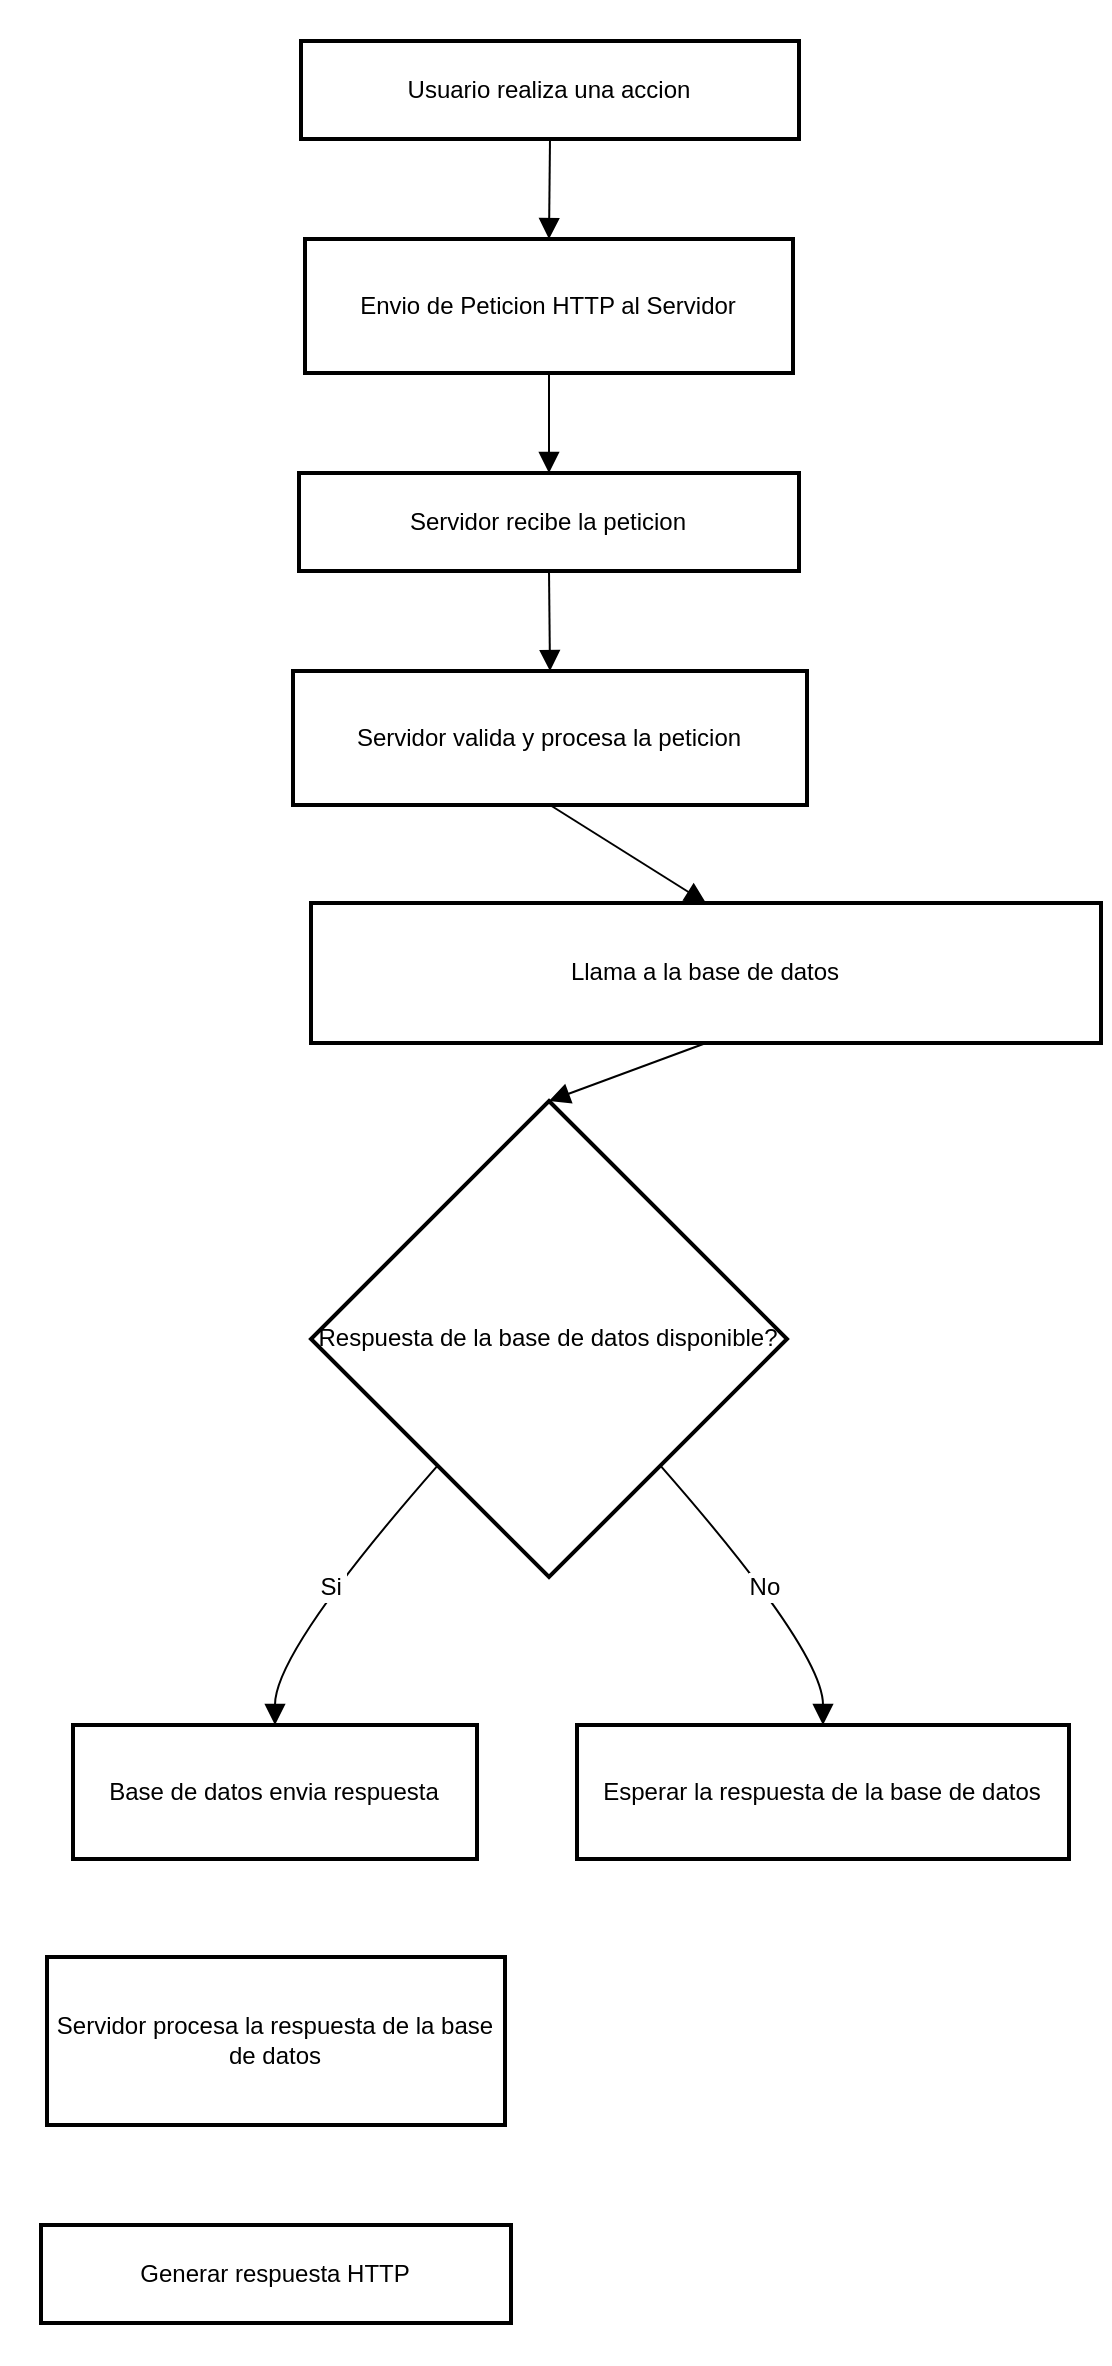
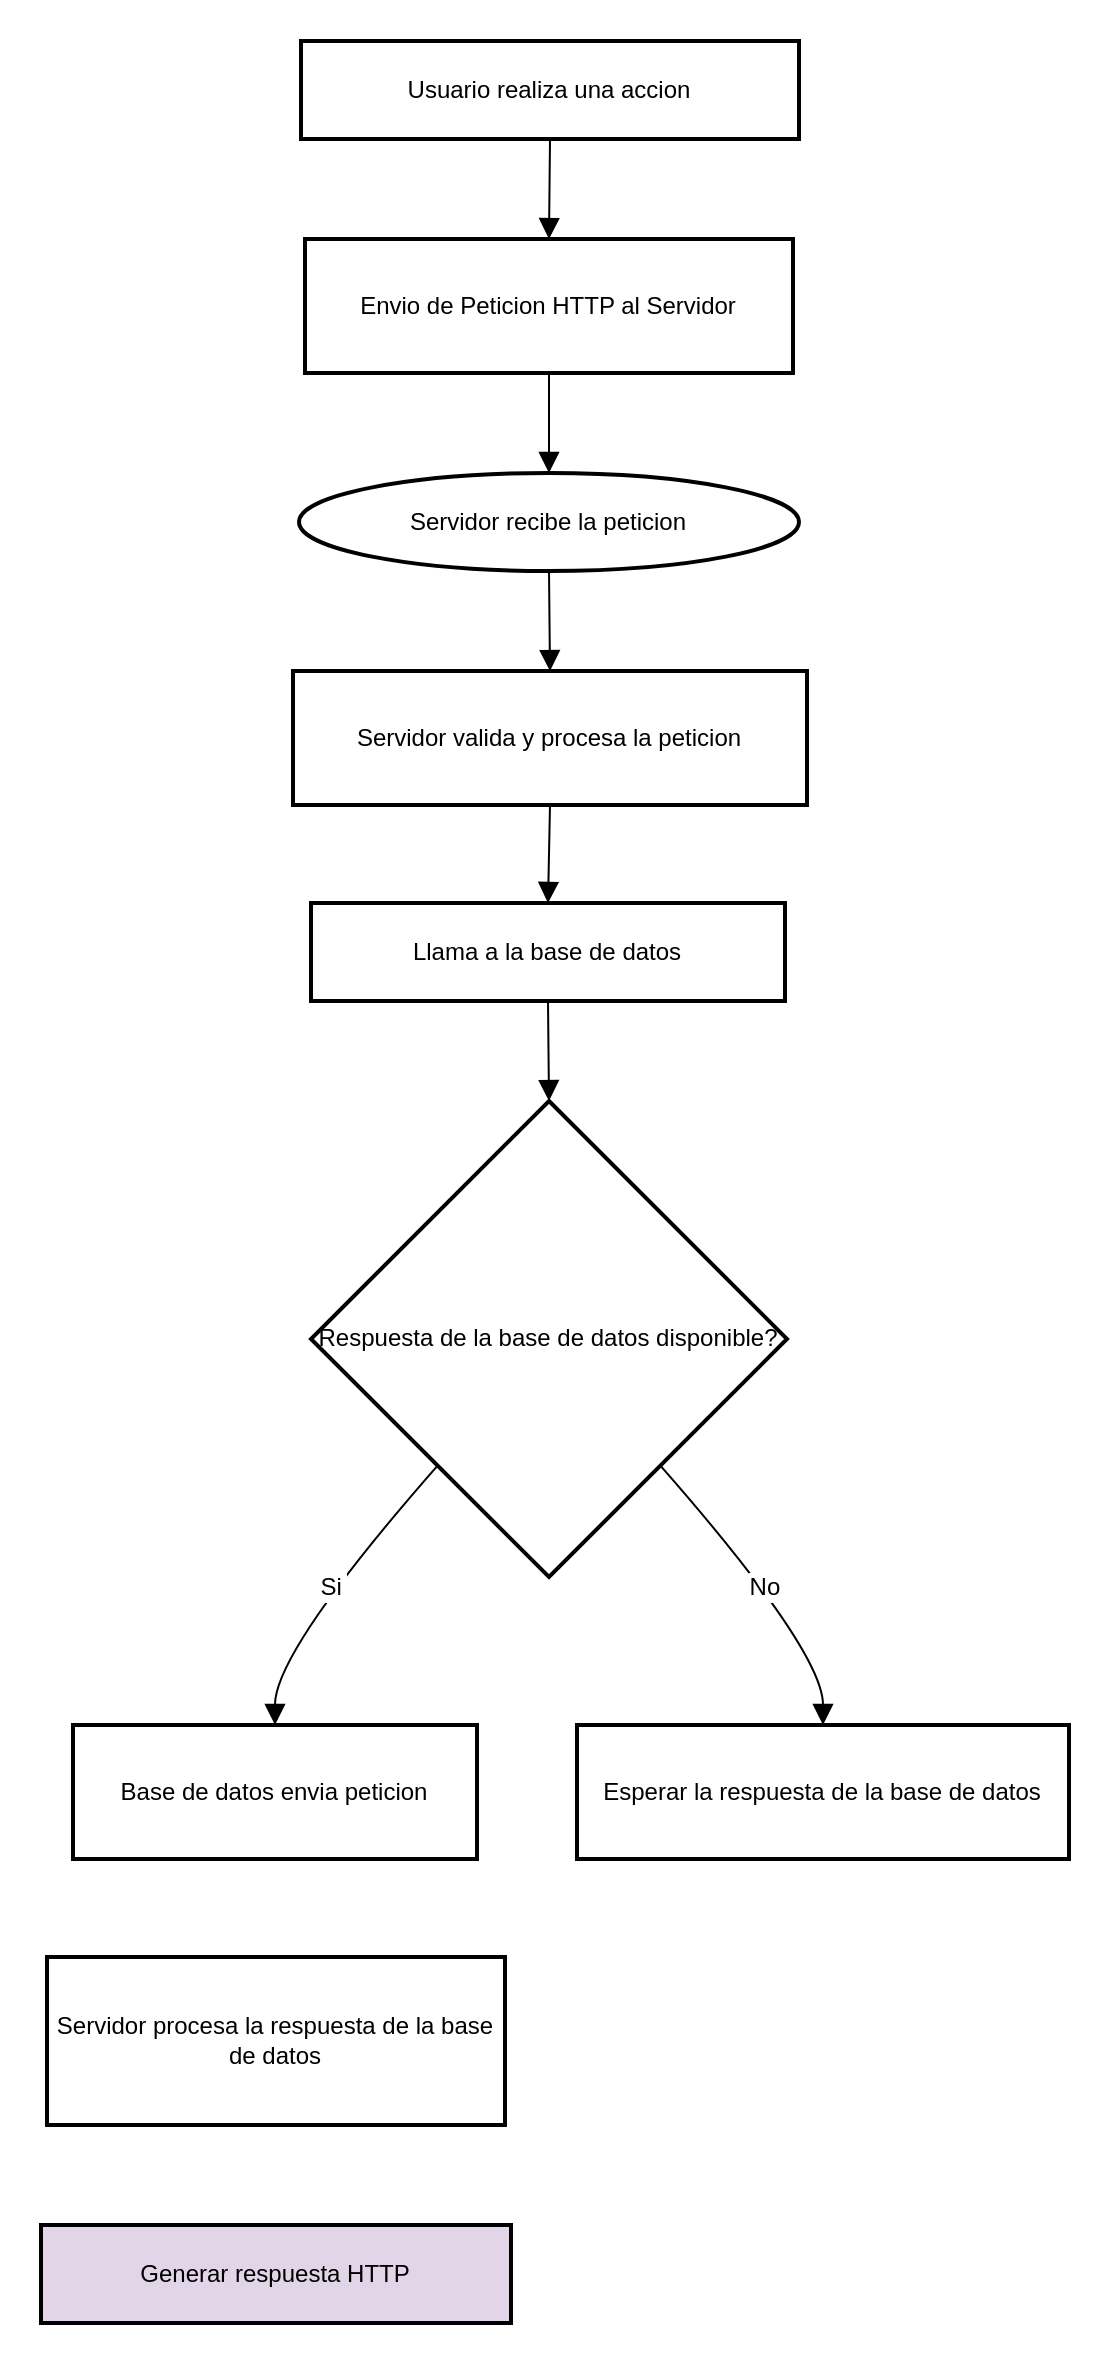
(549, 522) -> (549, 522)
(706, 973) -> (548, 952)
(275, 1793) -> (275, 1793)
(276, 2274) -> (276, 2274)
